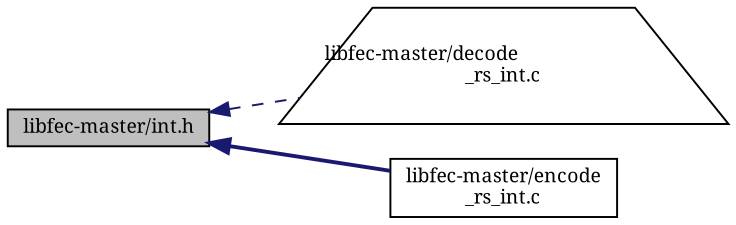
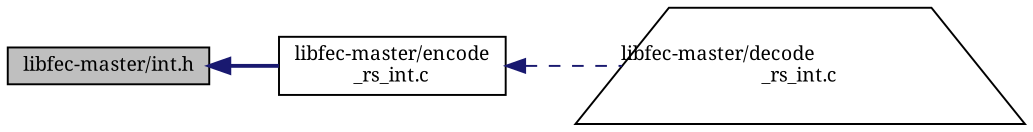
(264, 103) -> (574, 66)
